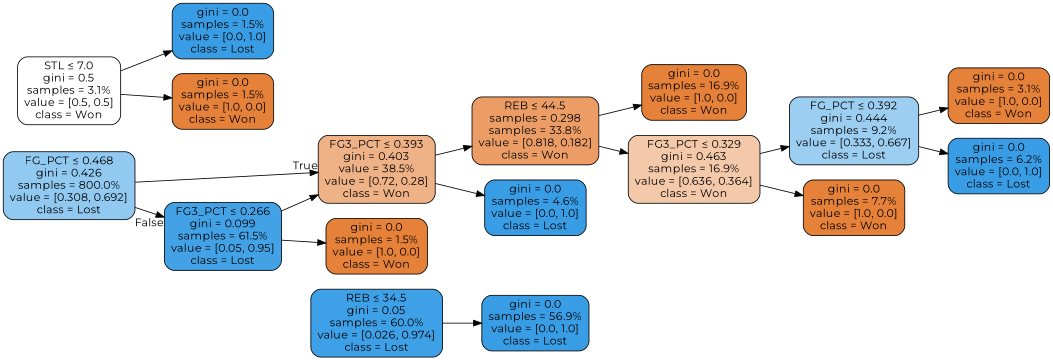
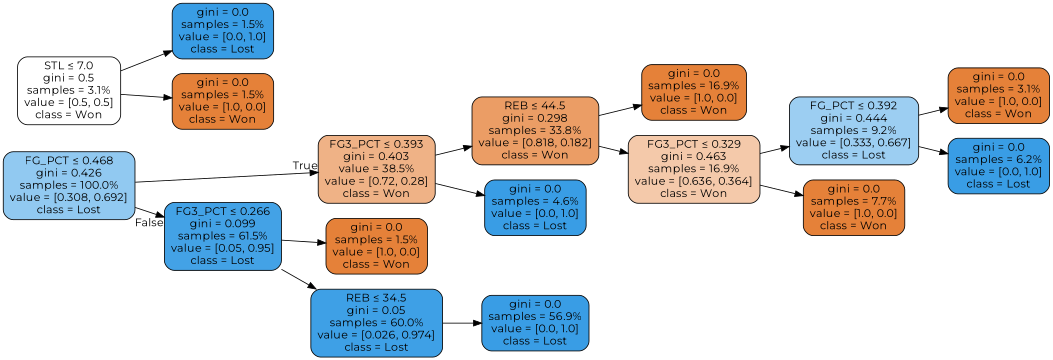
(535, 118) -> (535, 118)
(69, 185) -> (69, 185)
(296, 205) -> (295, 277)
